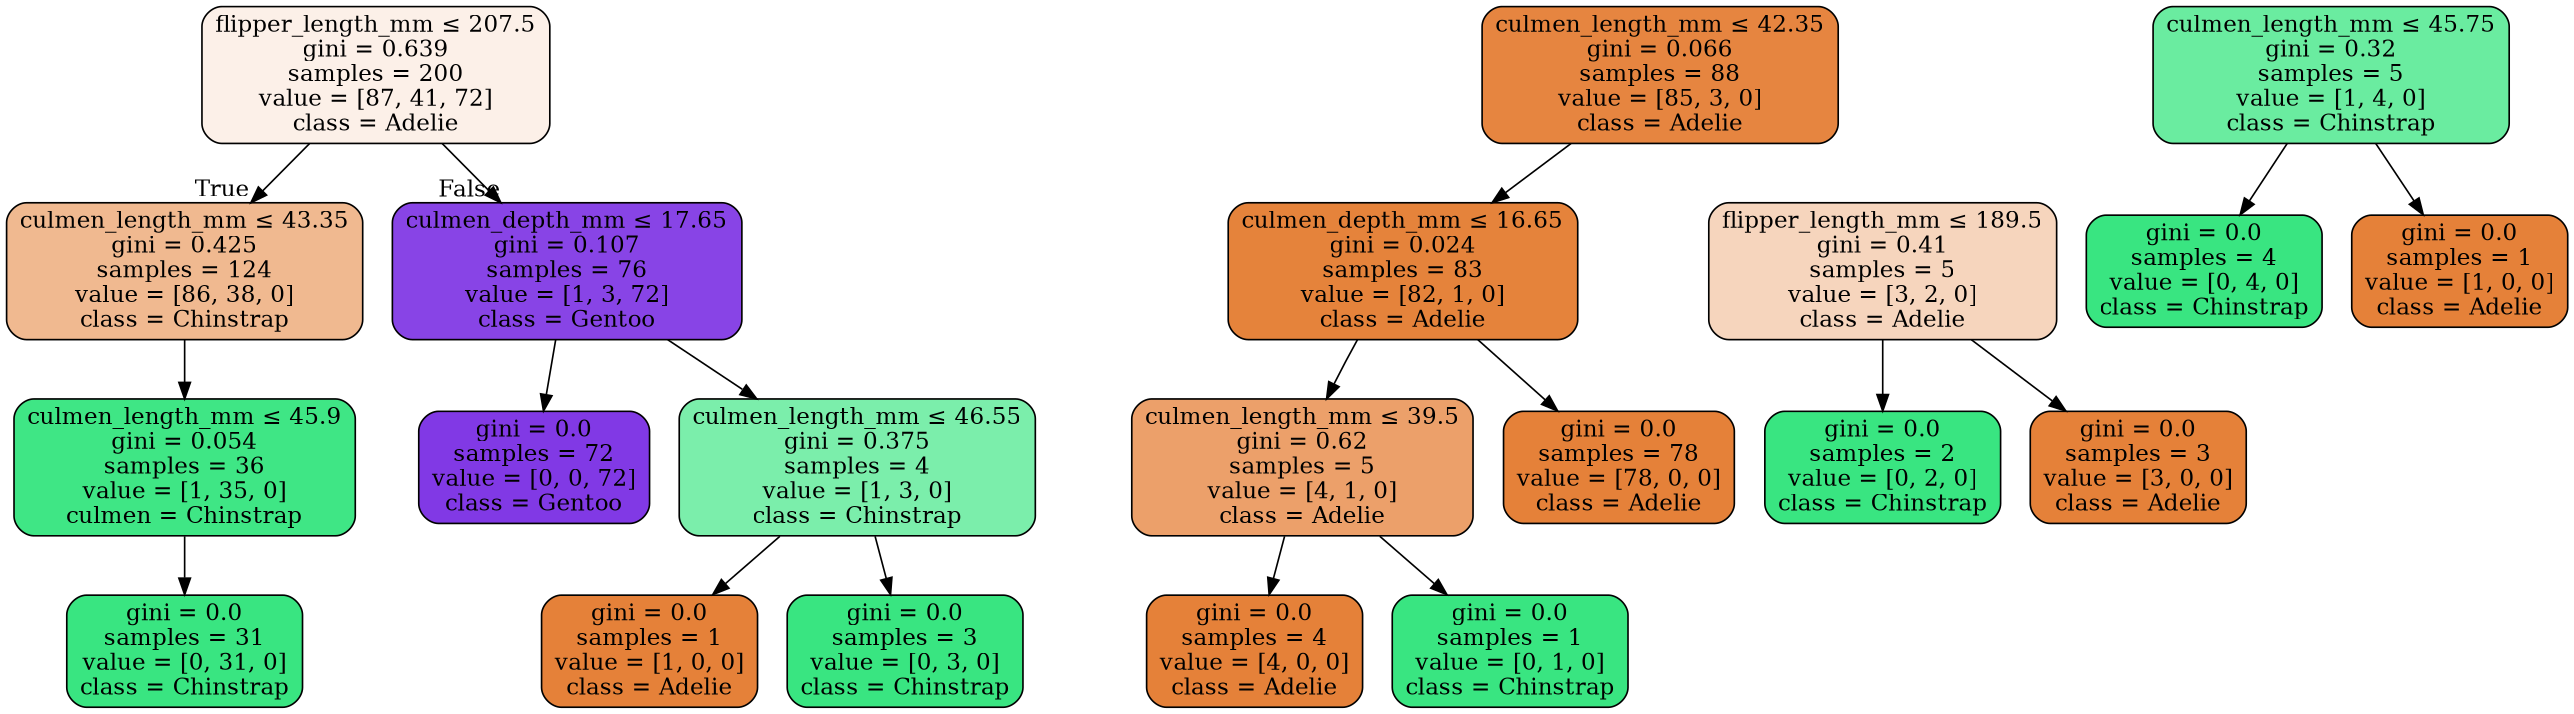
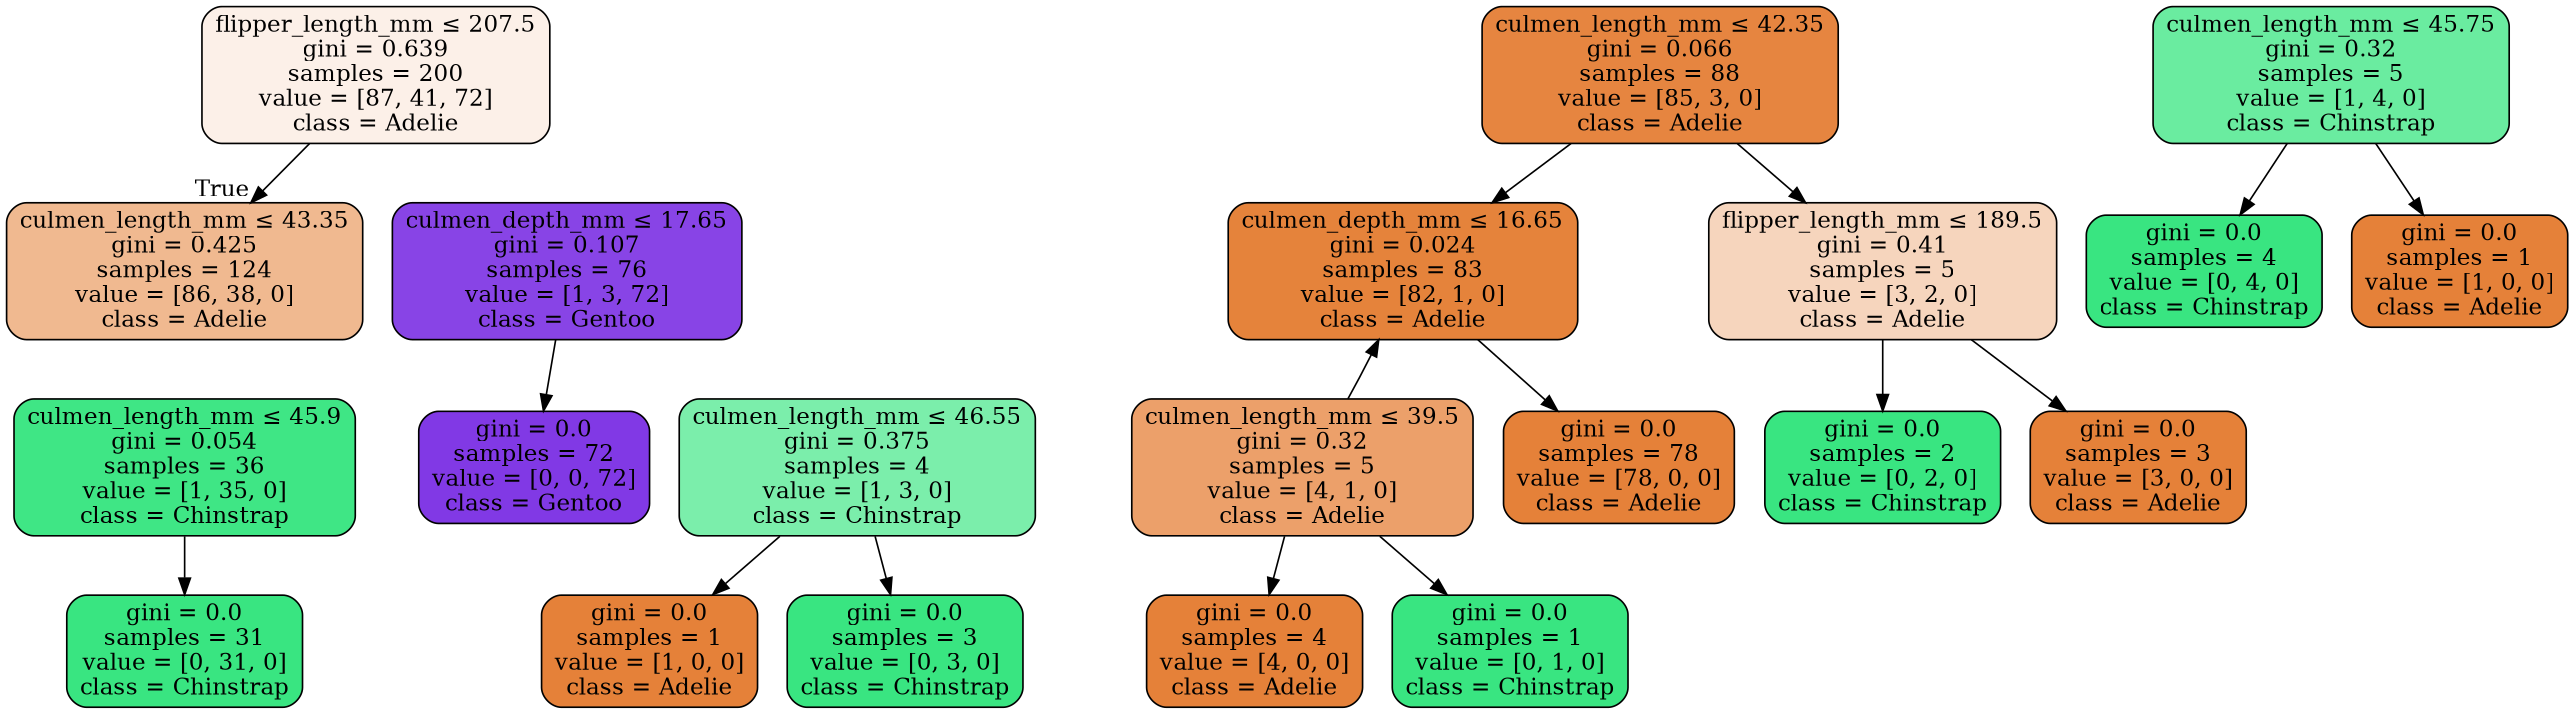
(466, 167) -> none
none -> (1765, 168)
(185, 320) -> (185, 320)
(185, 361) -> none
(1346, 362) -> (1360, 377)
(705, 365) -> none
(1302, 442) -> (1302, 442)
(185, 516) -> (185, 516)
